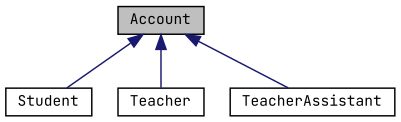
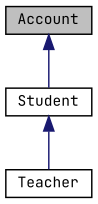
(161, 69) -> (49, 150)
(313, 102) -> none
